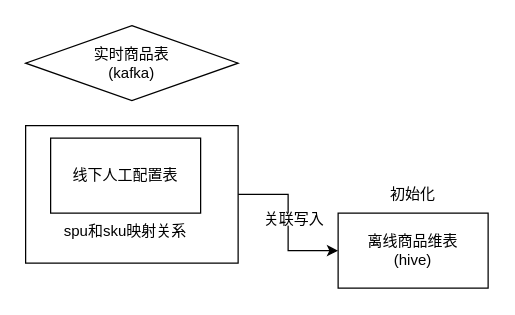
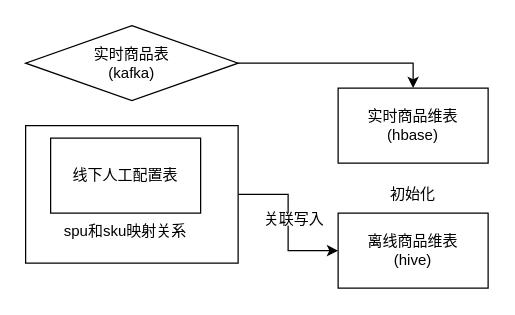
none -> (334, 63)
none -> (413, 126)
